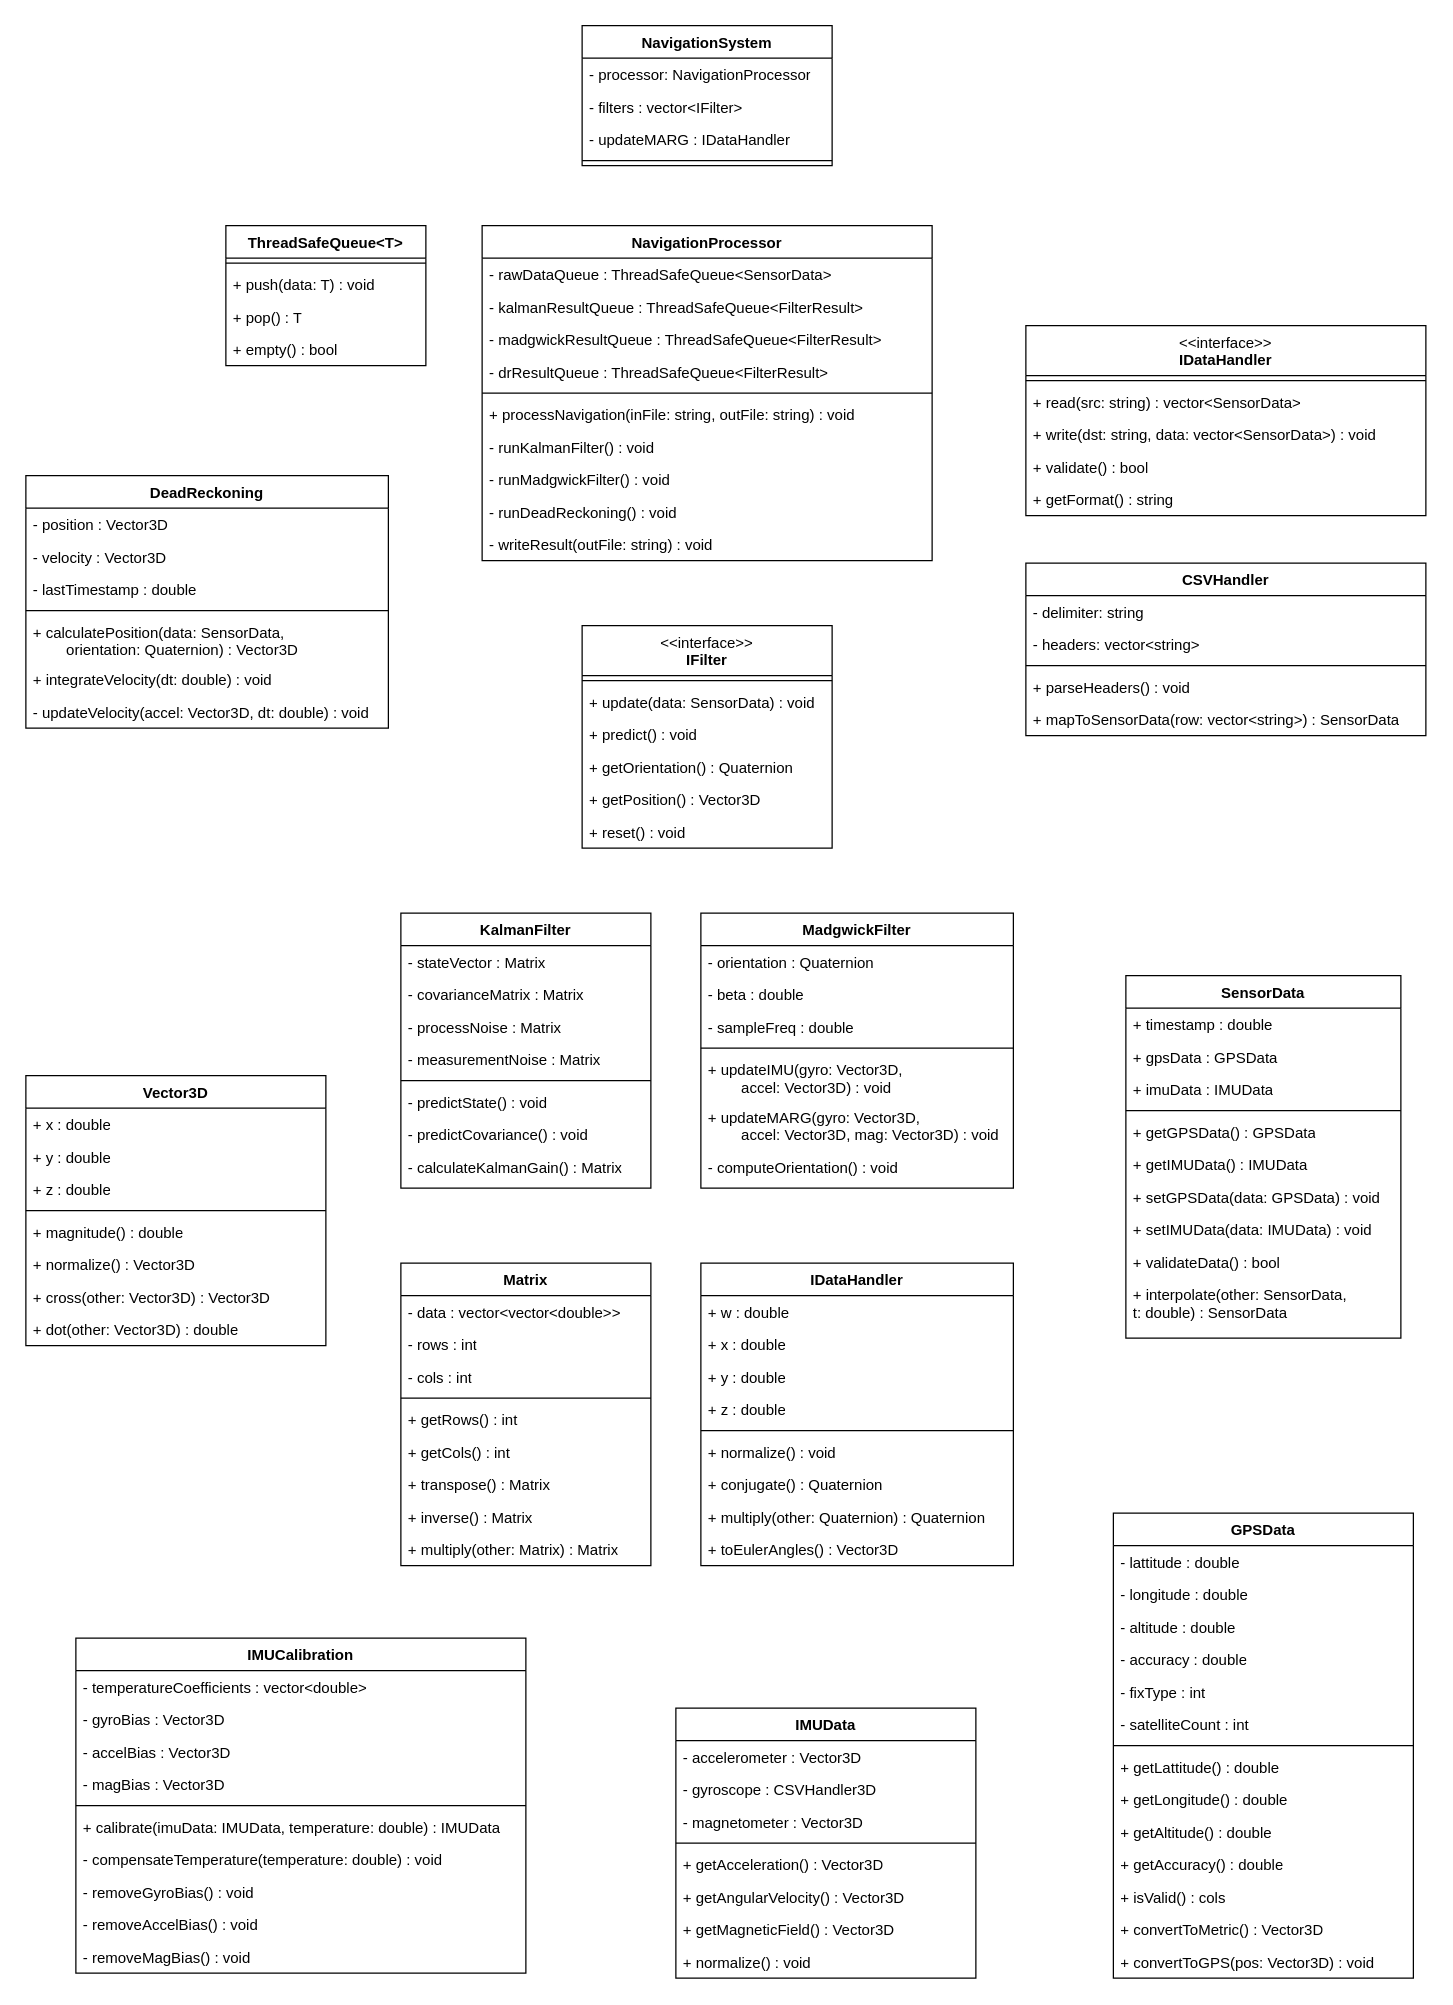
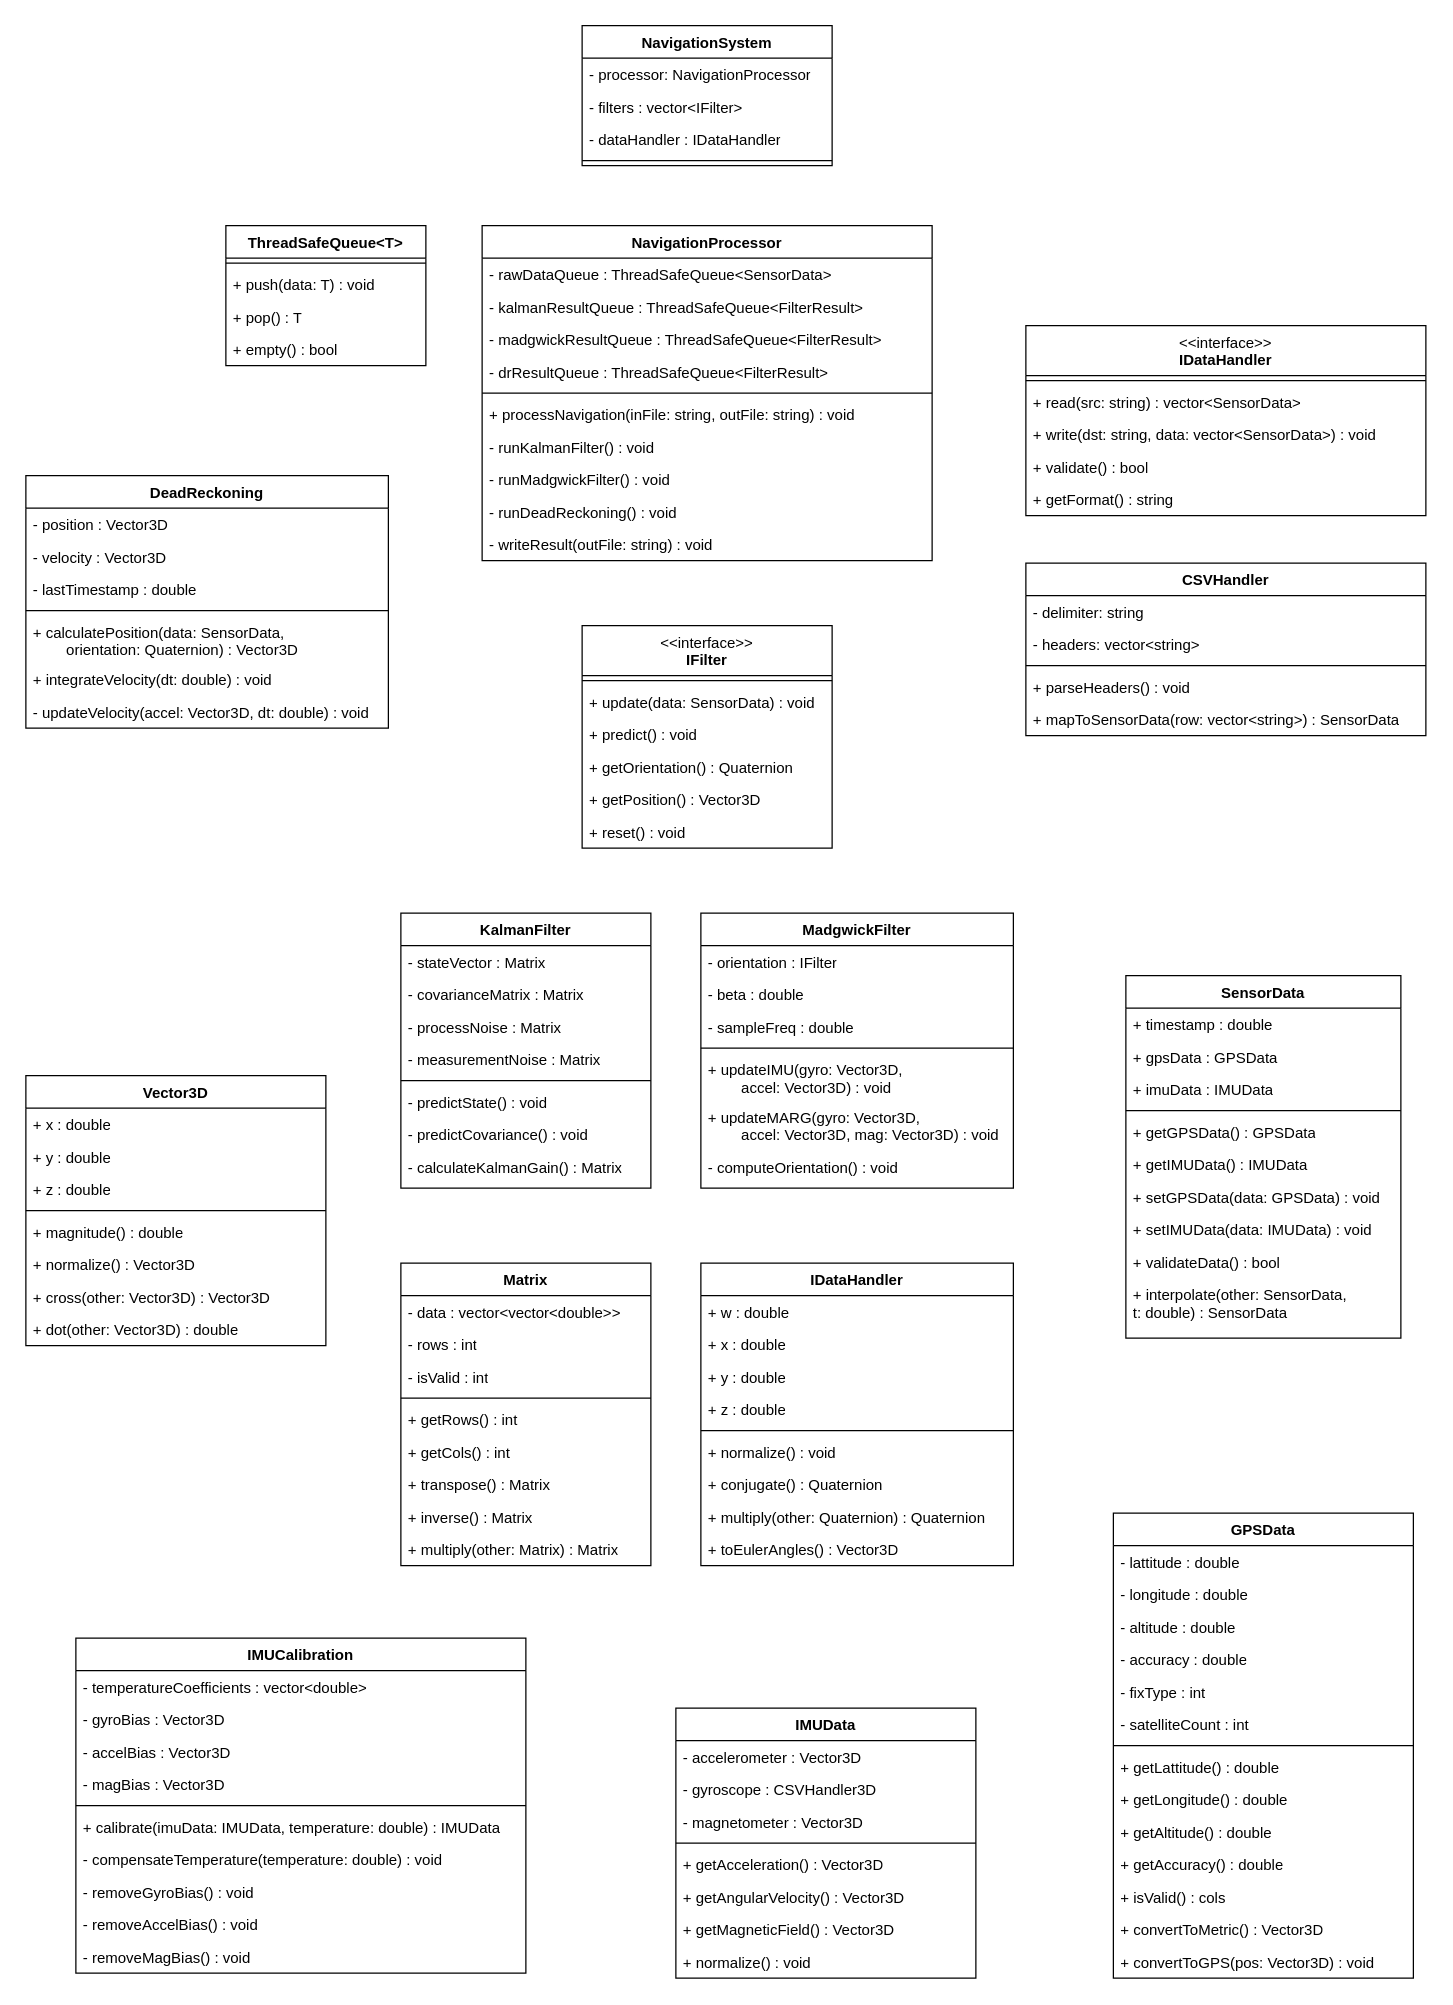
(693, 141) -> (695, 141)
(804, 963) -> (789, 963)
(447, 1378) -> (456, 1378)
